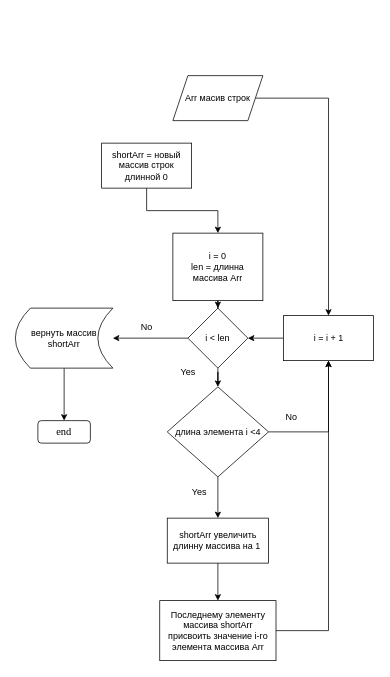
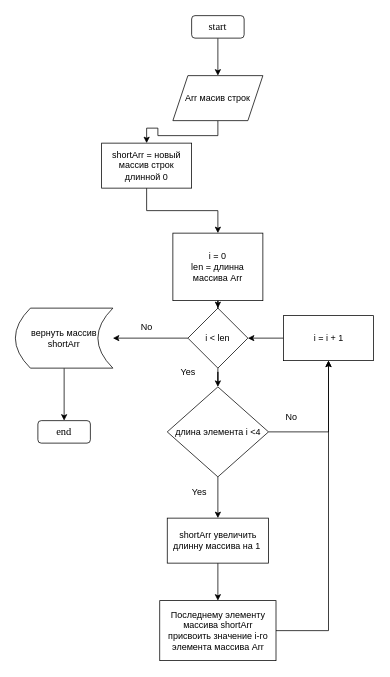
none -> (218, 27)
none -> (218, 69)
(329, 203) -> (175, 135)
